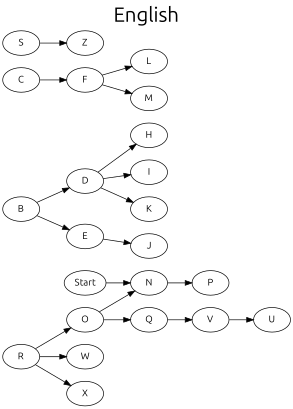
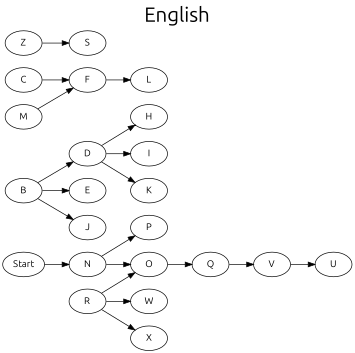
(50, 43) -> (52, 43)
(114, 88) -> (53, 100)
(114, 241) -> (53, 207)
(114, 303) -> (115, 264)
